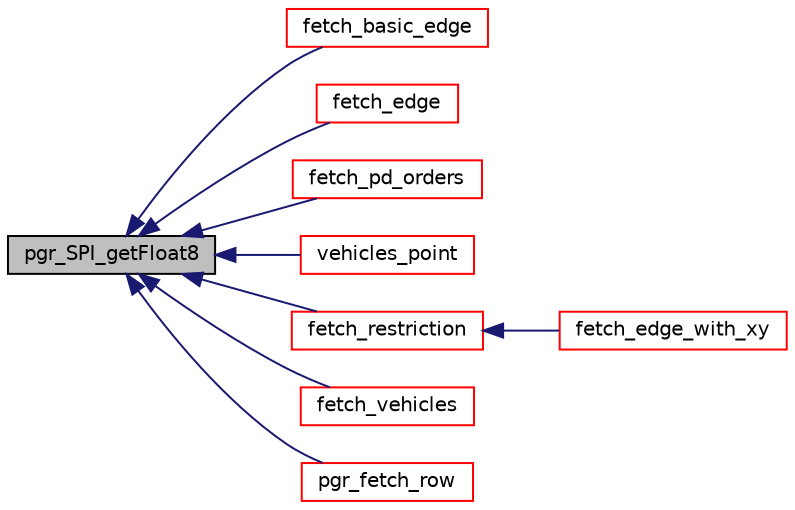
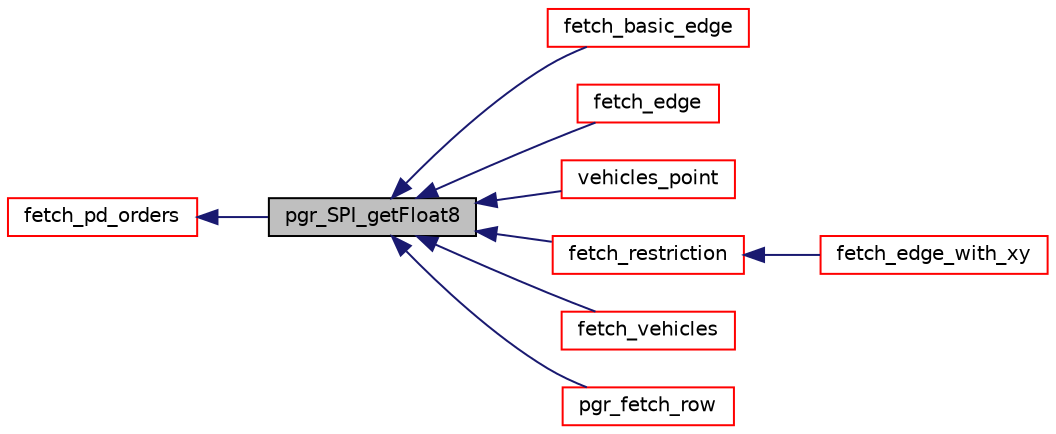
(259, 214) -> (243, 217)
